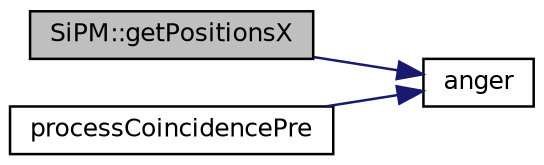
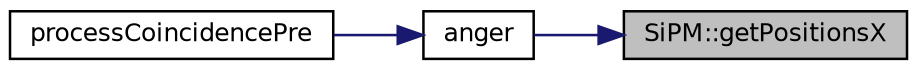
(356, 64) -> (566, 35)
